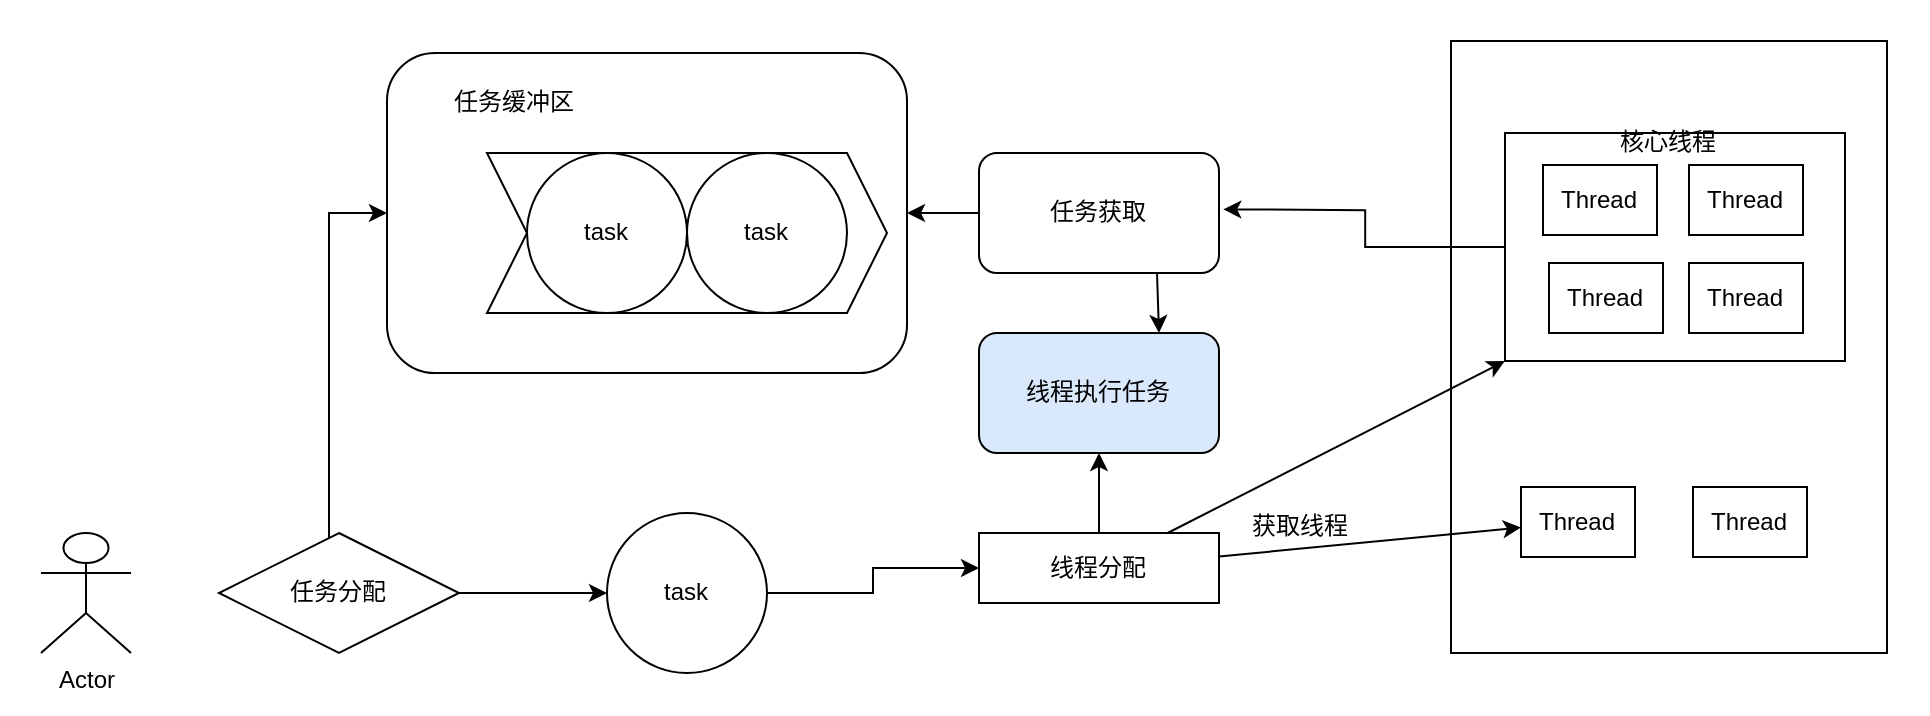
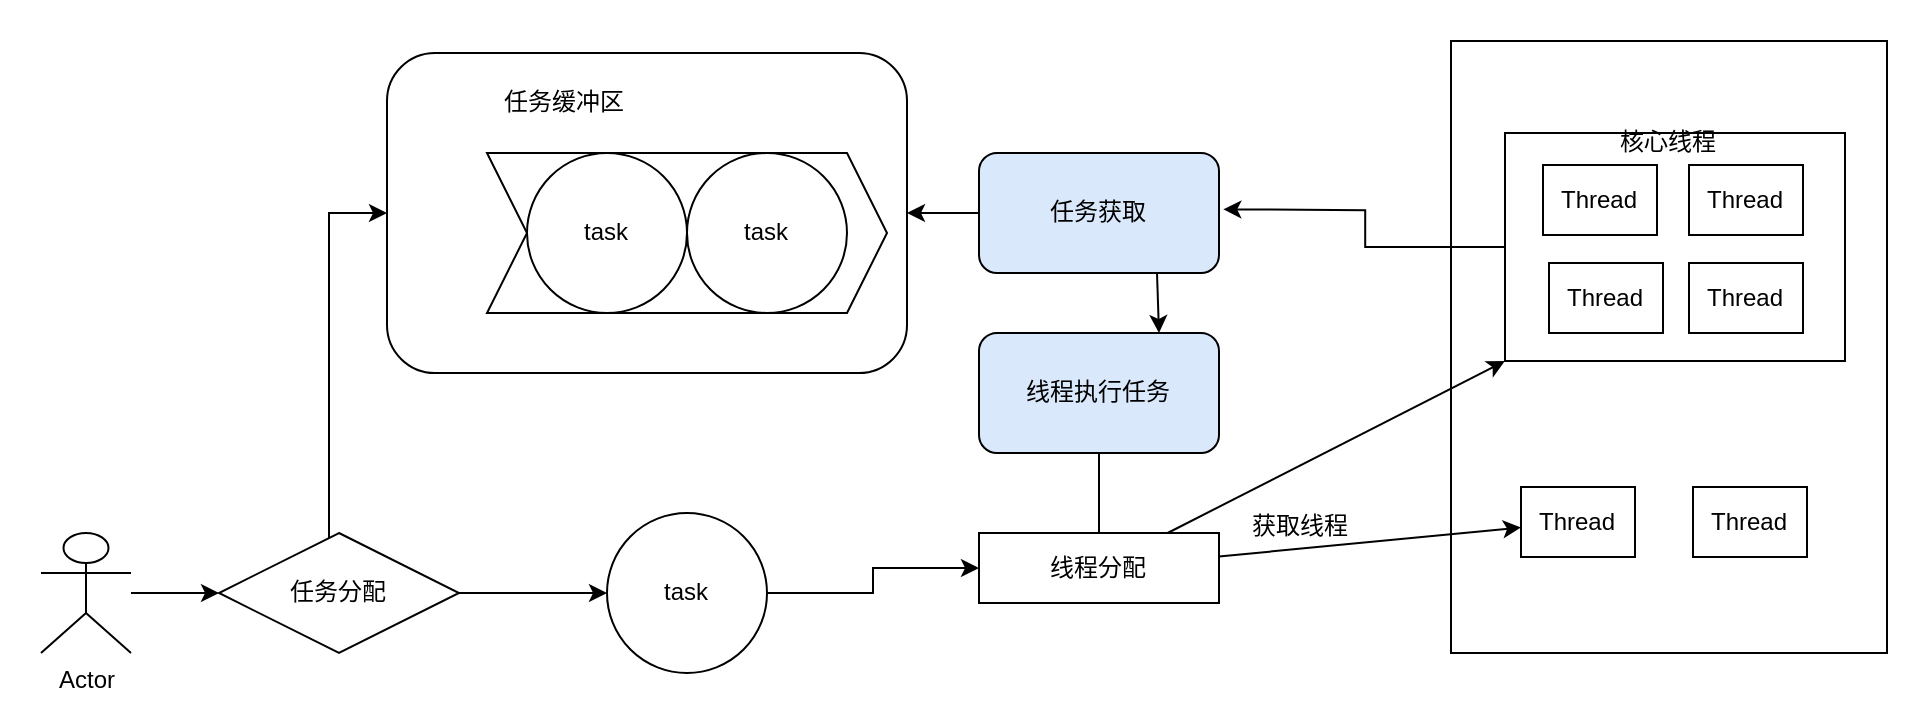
(515, 103) -> (565, 103)
(1099, 213) -> (1099, 213)
(1099, 468) -> (1099, 462)
none -> (168, 593)
